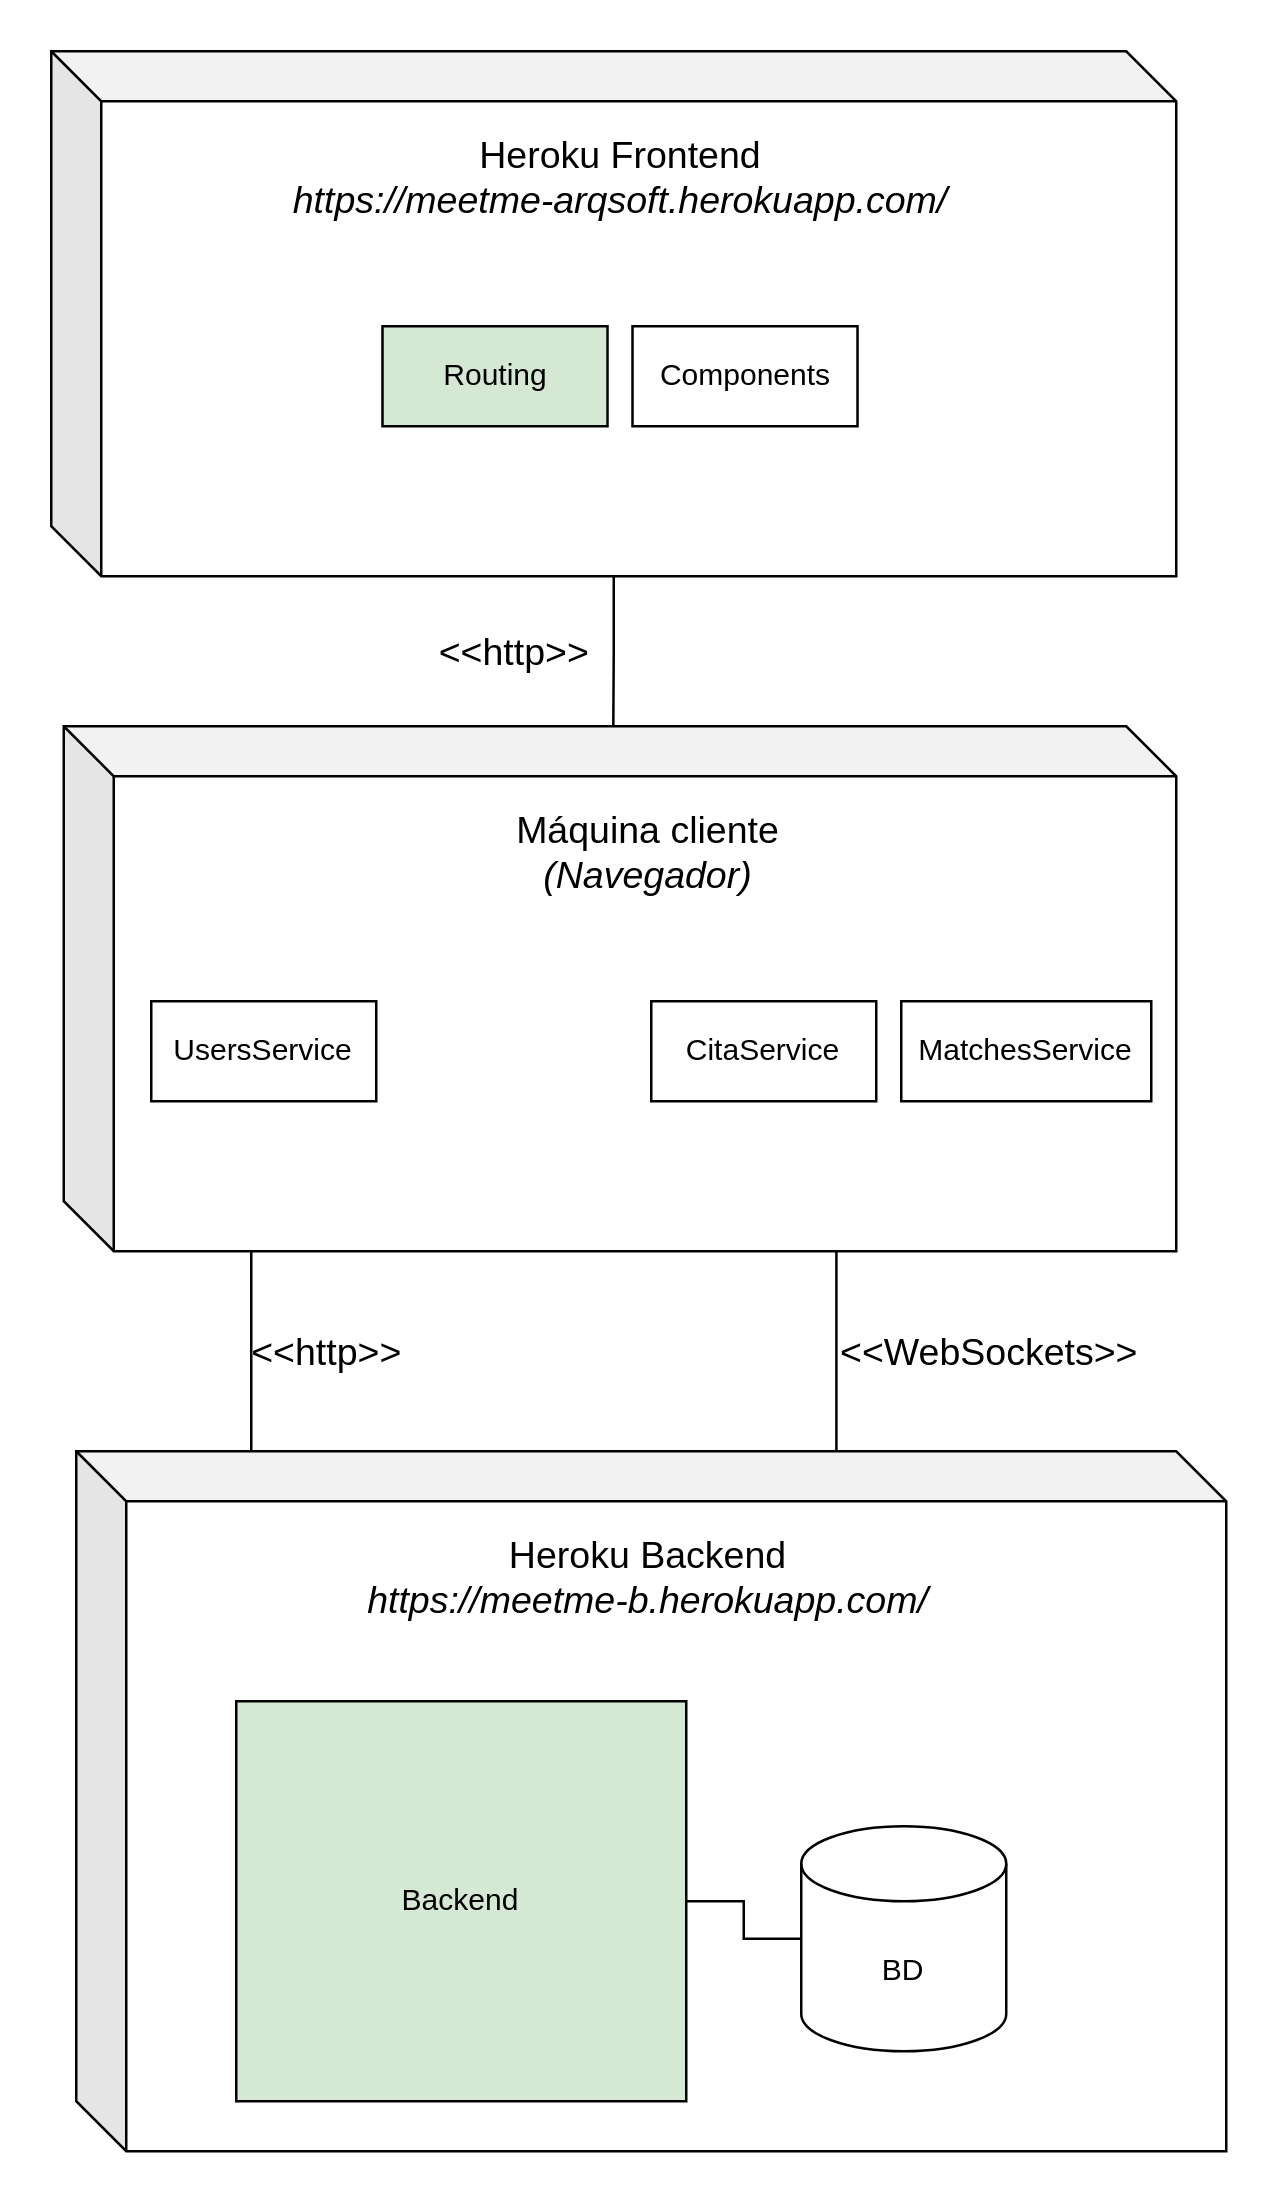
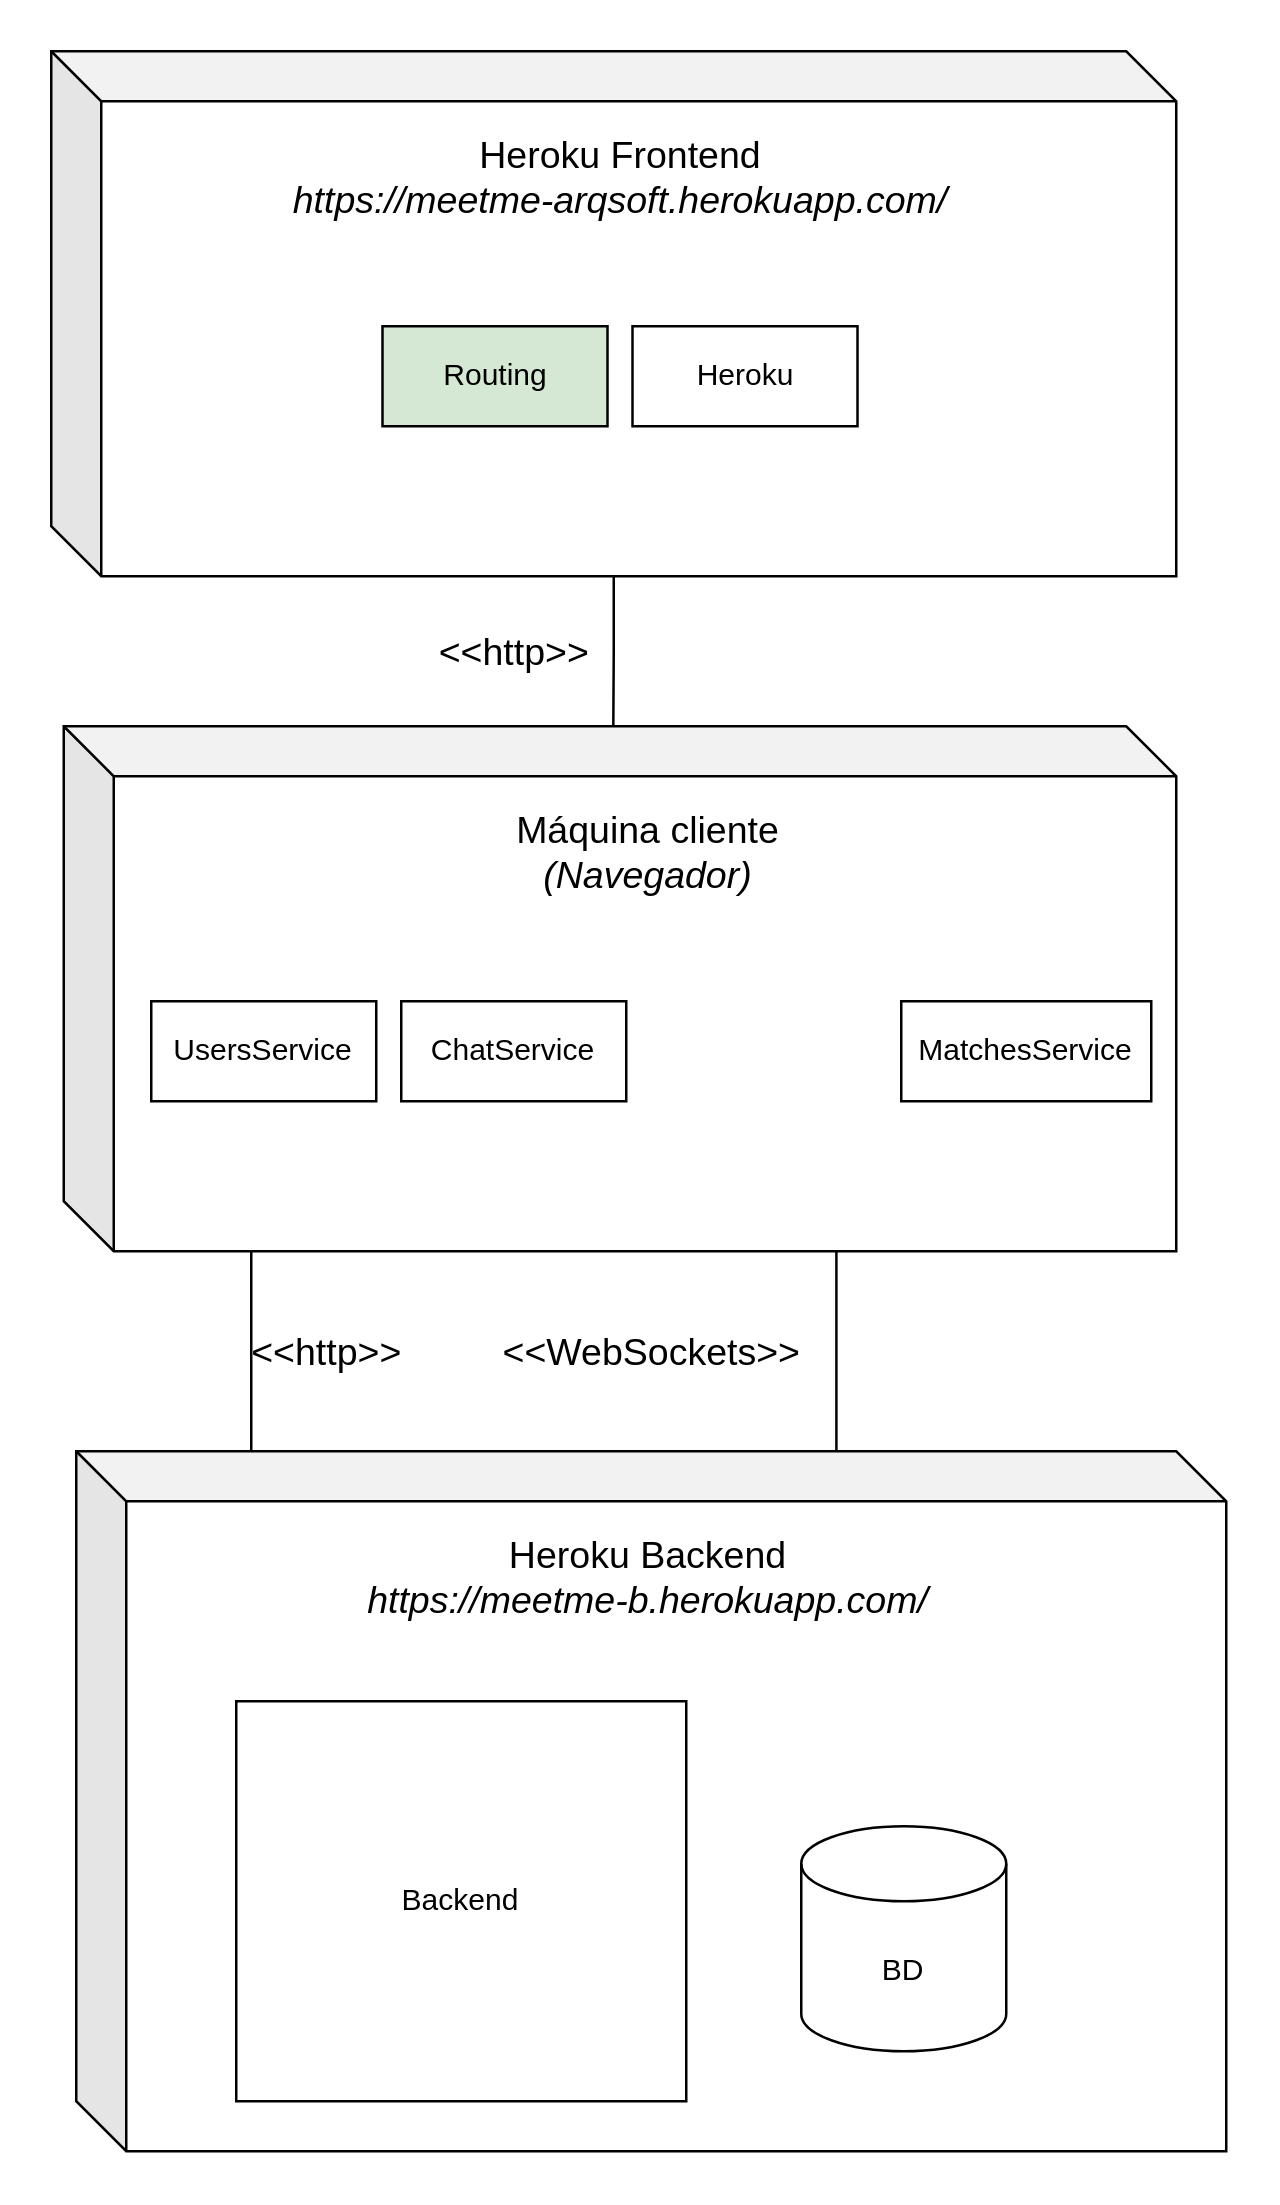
(746, 376) -> (746, 376)
none -> (514, 1051)
(764, 1051) -> none
(989, 1351) -> (651, 1351)
(461, 1901) -> (461, 1901)
(744, 1919) -> none
